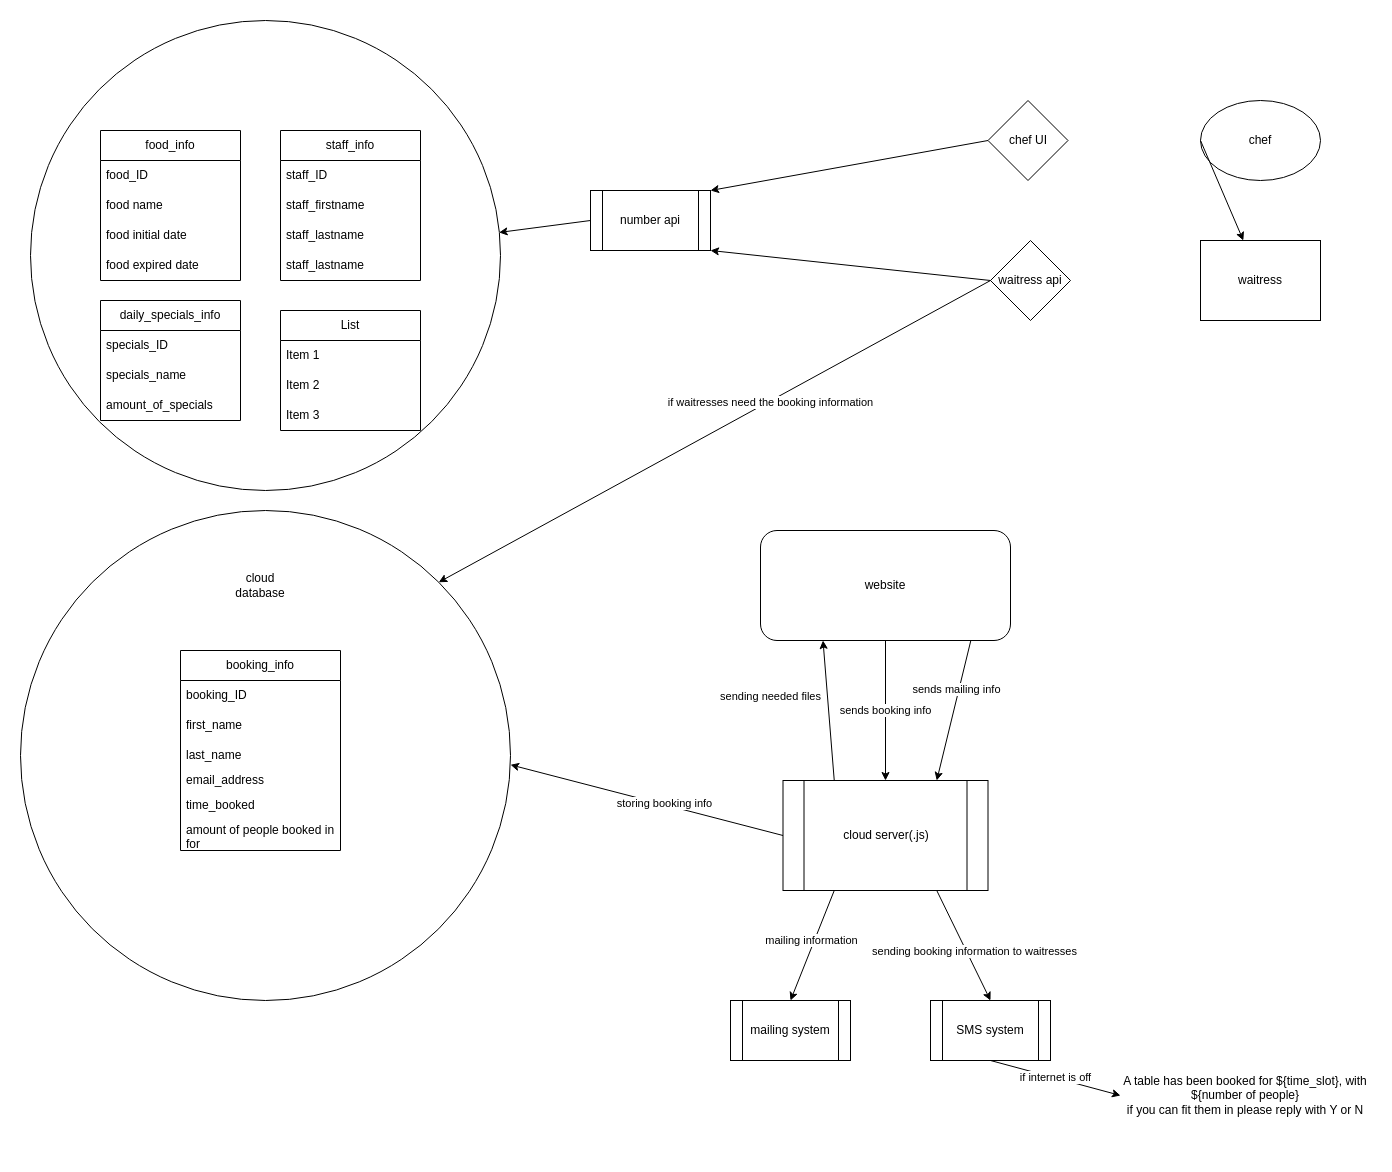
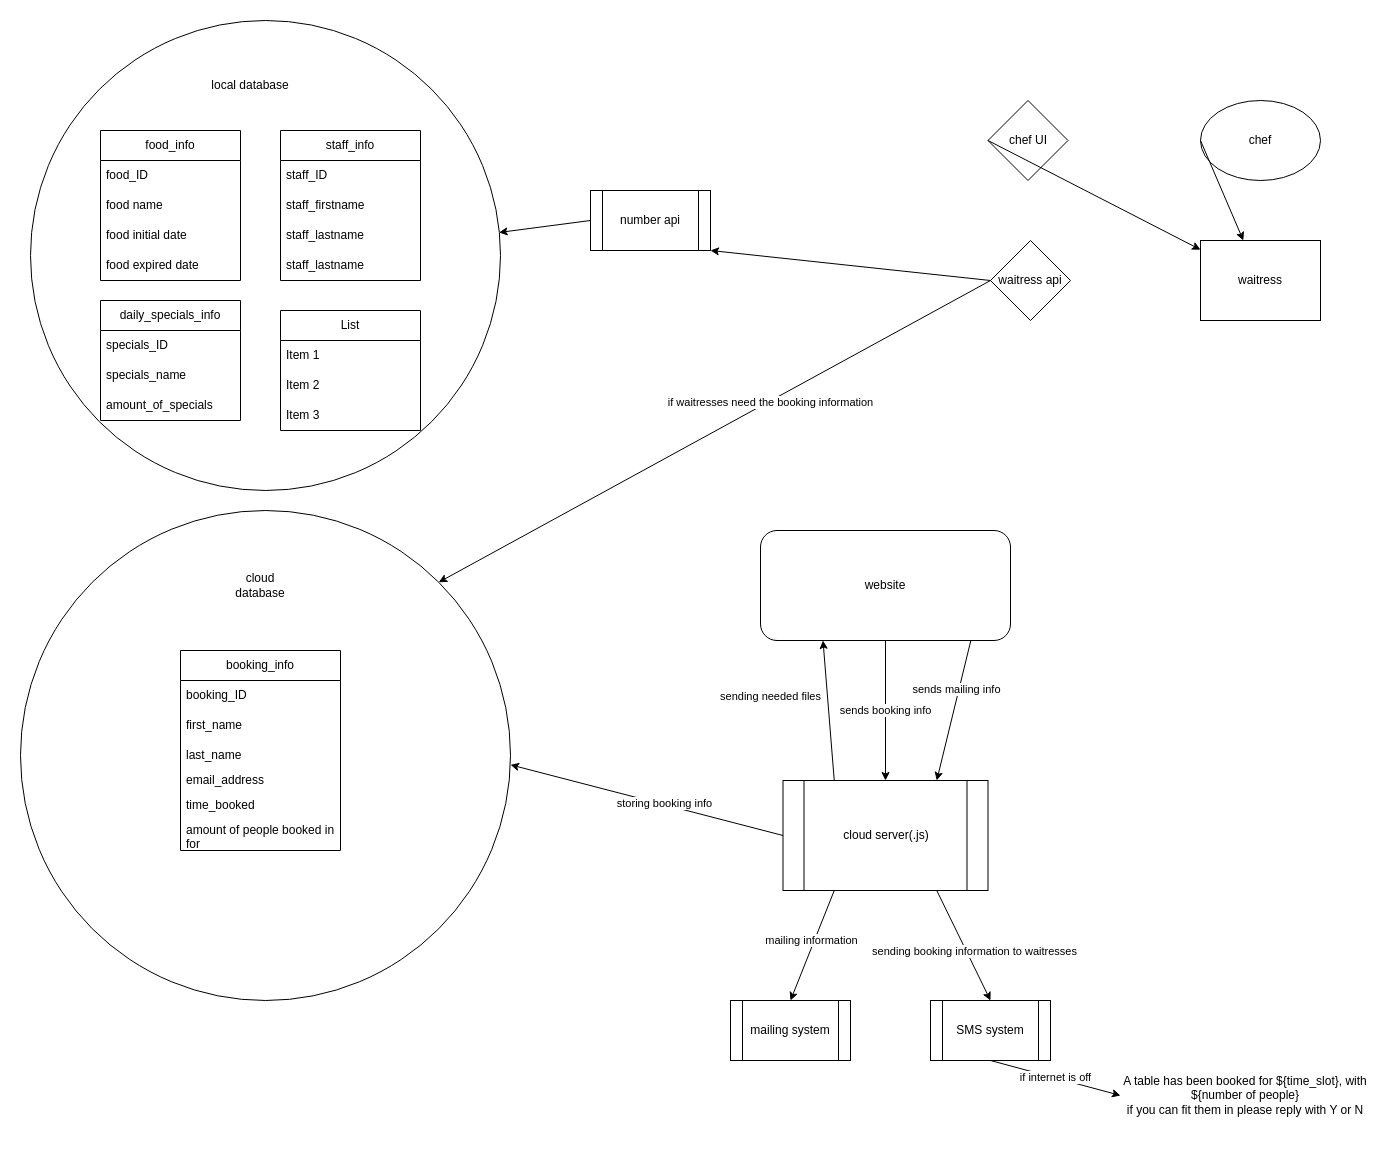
none -> (251, 86)
(853, 165) -> (1091, 194)
